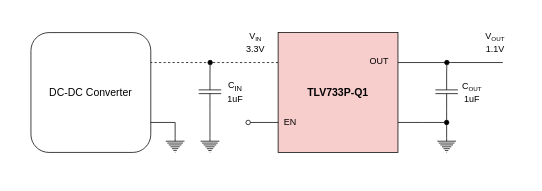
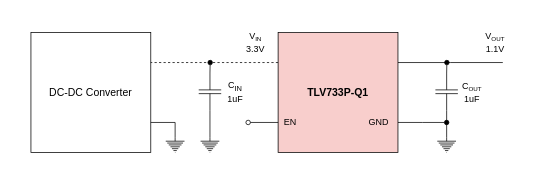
(379, 62) -> none
(90, 93) -> (90, 93)
none -> (379, 123)
